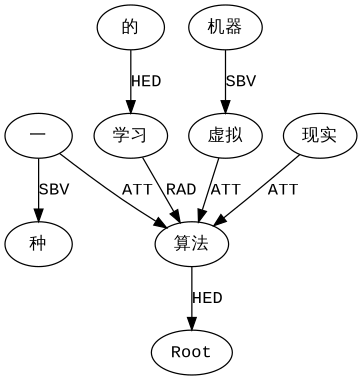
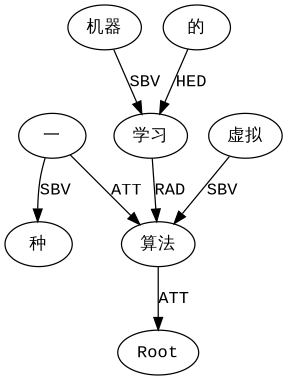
(225, 75) -> (125, 76)
(320, 136) -> none
(226, 190) -> (222, 190)
(207, 298) -> (174, 298)
